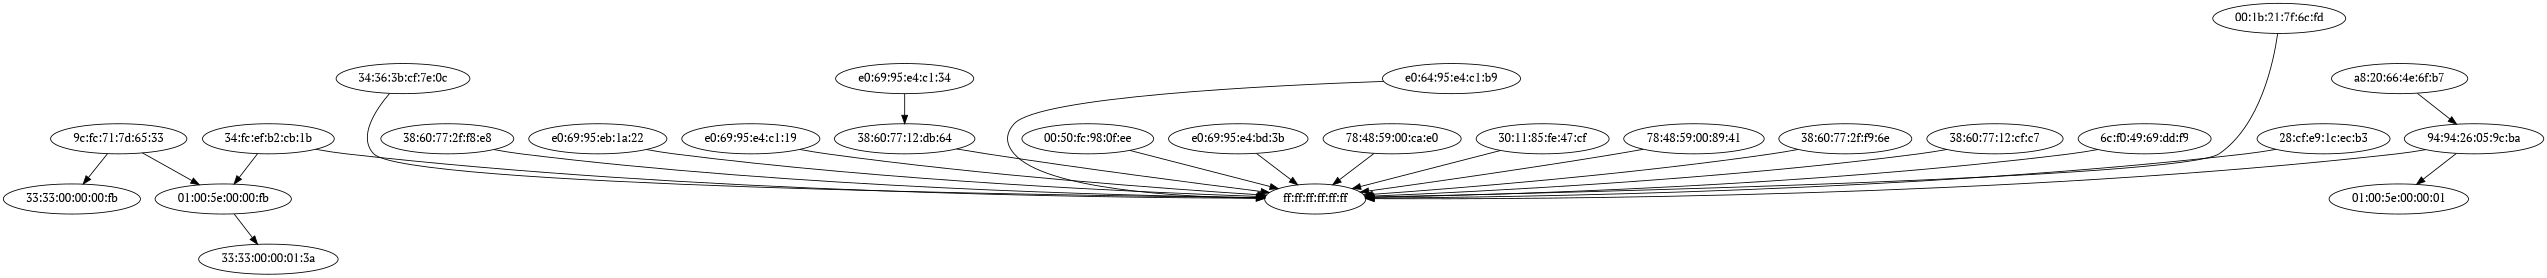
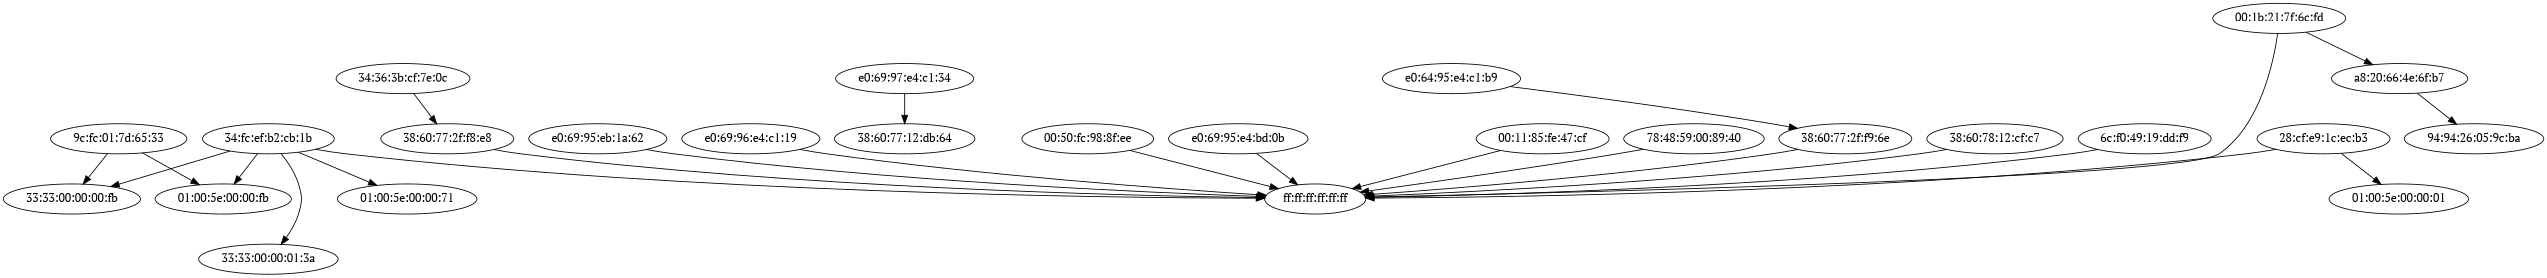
none -> (2336, 47)
(905, 79) -> (905, 79)
(1056, 109) -> (1650, 105)
(119, 139) -> (119, 139)
(598, 139) -> (598, 139)
(751, 139) -> (751, 139)
(1088, 139) -> (1088, 139)
(1238, 139) -> (1238, 139)
(1392, 139) -> none
(1543, 139) -> (1543, 139)
(1694, 139) -> (1694, 139)
(1995, 139) -> (1995, 139)
(2145, 139) -> (2145, 139)
none -> (180, 166)
(2440, 166) -> (2358, 166)
(1109, 171) -> none
(780, 188) -> (423, 105)
(1901, 189) -> none
none -> (407, 199)
(243, 226) -> (301, 195)
